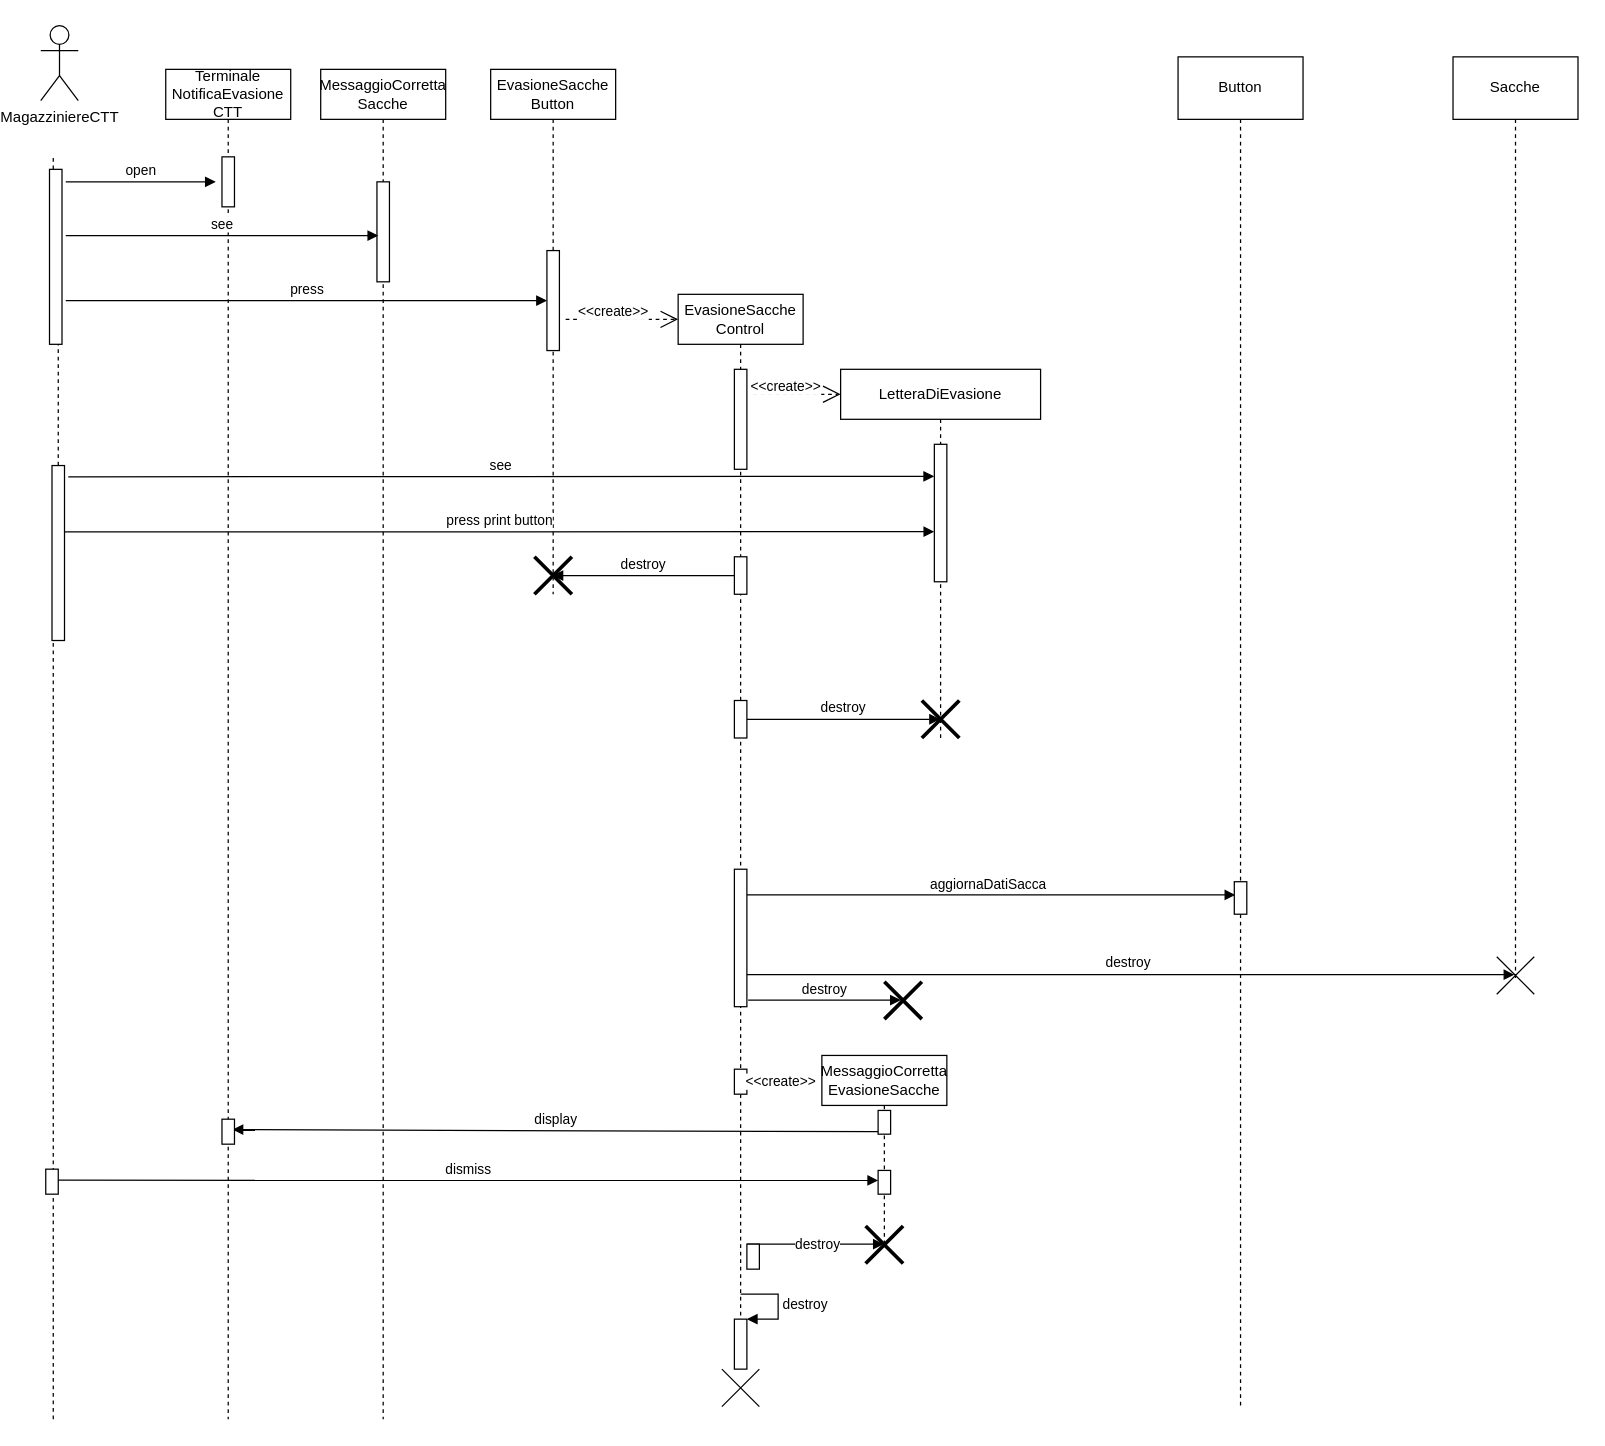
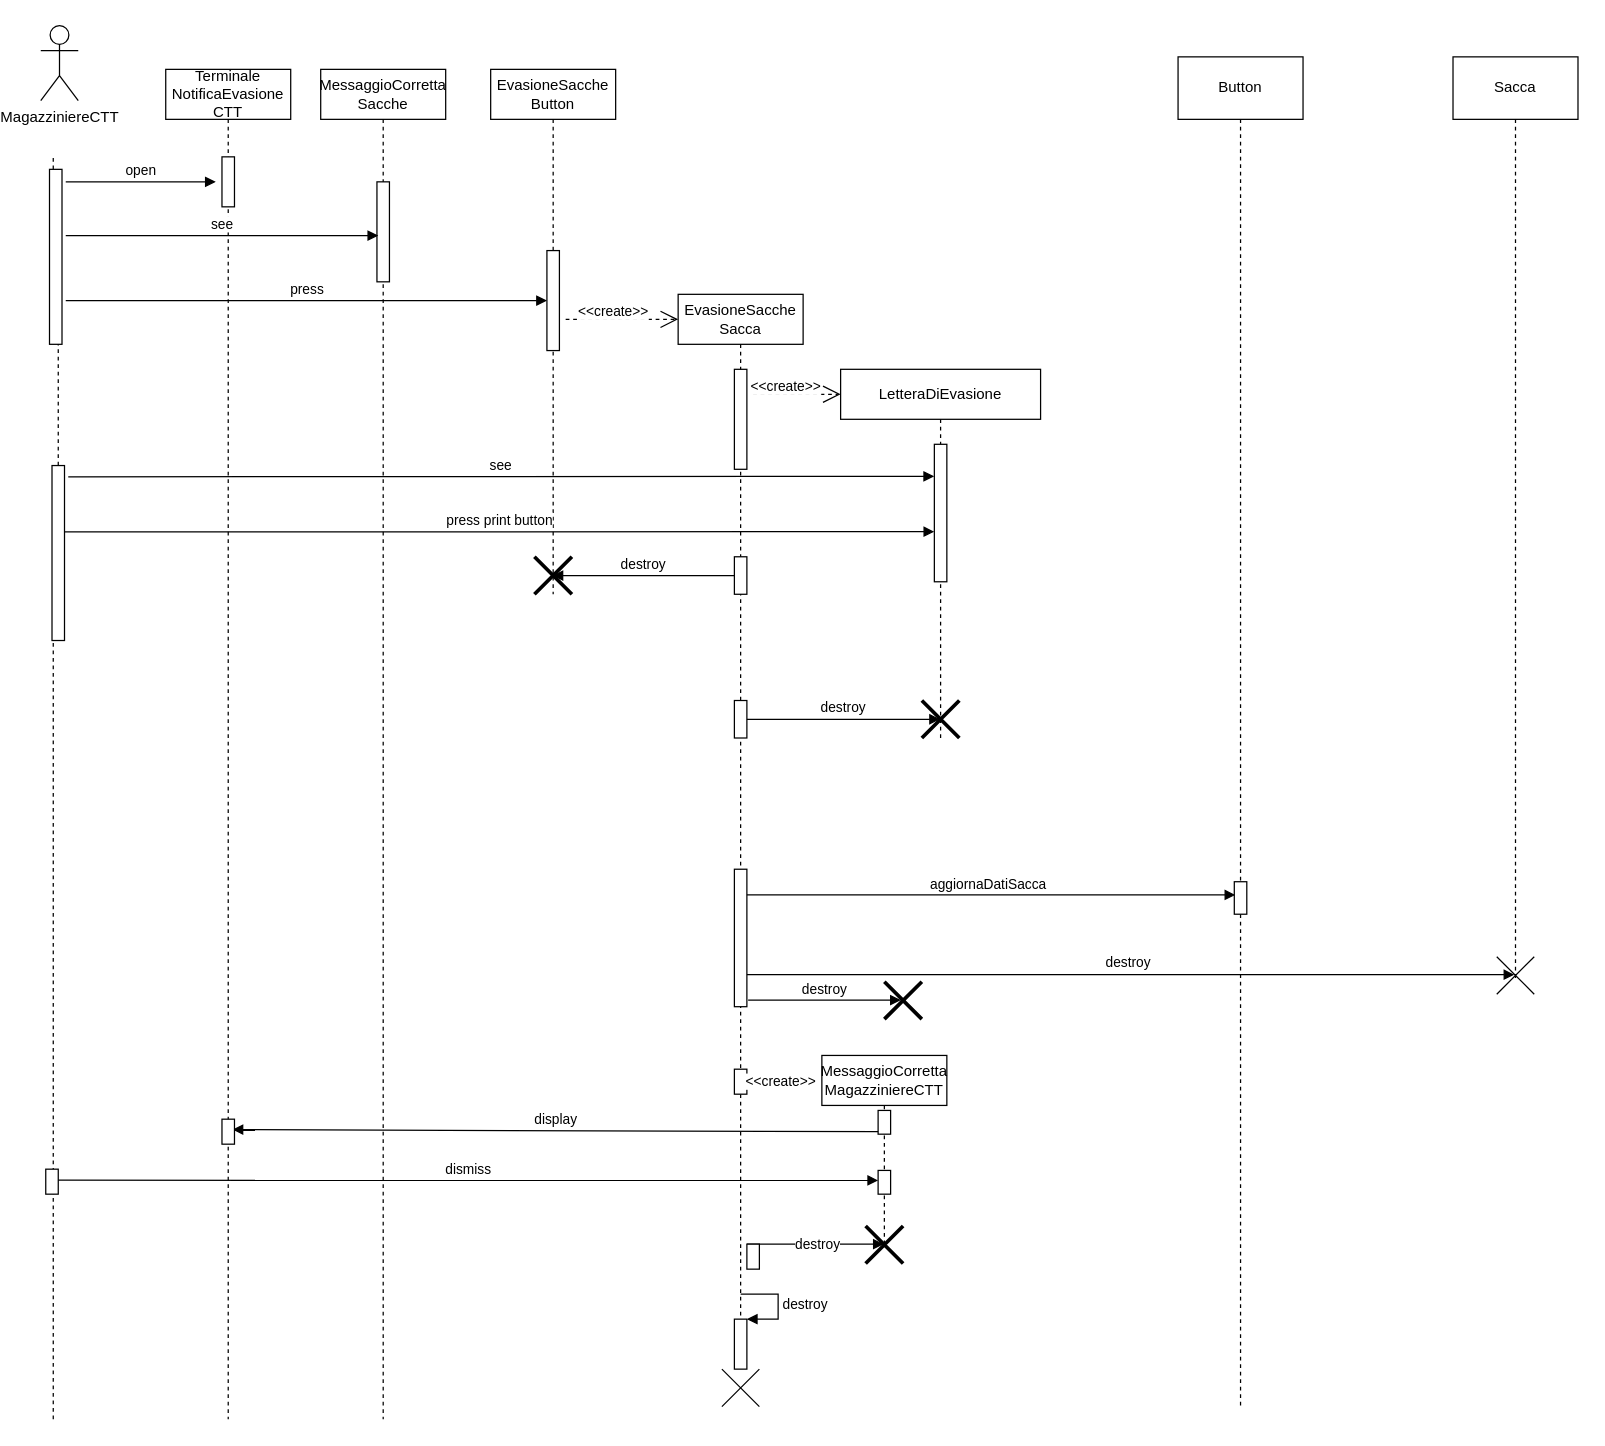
(1516, 88) -> (1516, 88)
(741, 319) -> (741, 319)
(884, 1081) -> (884, 1081)
